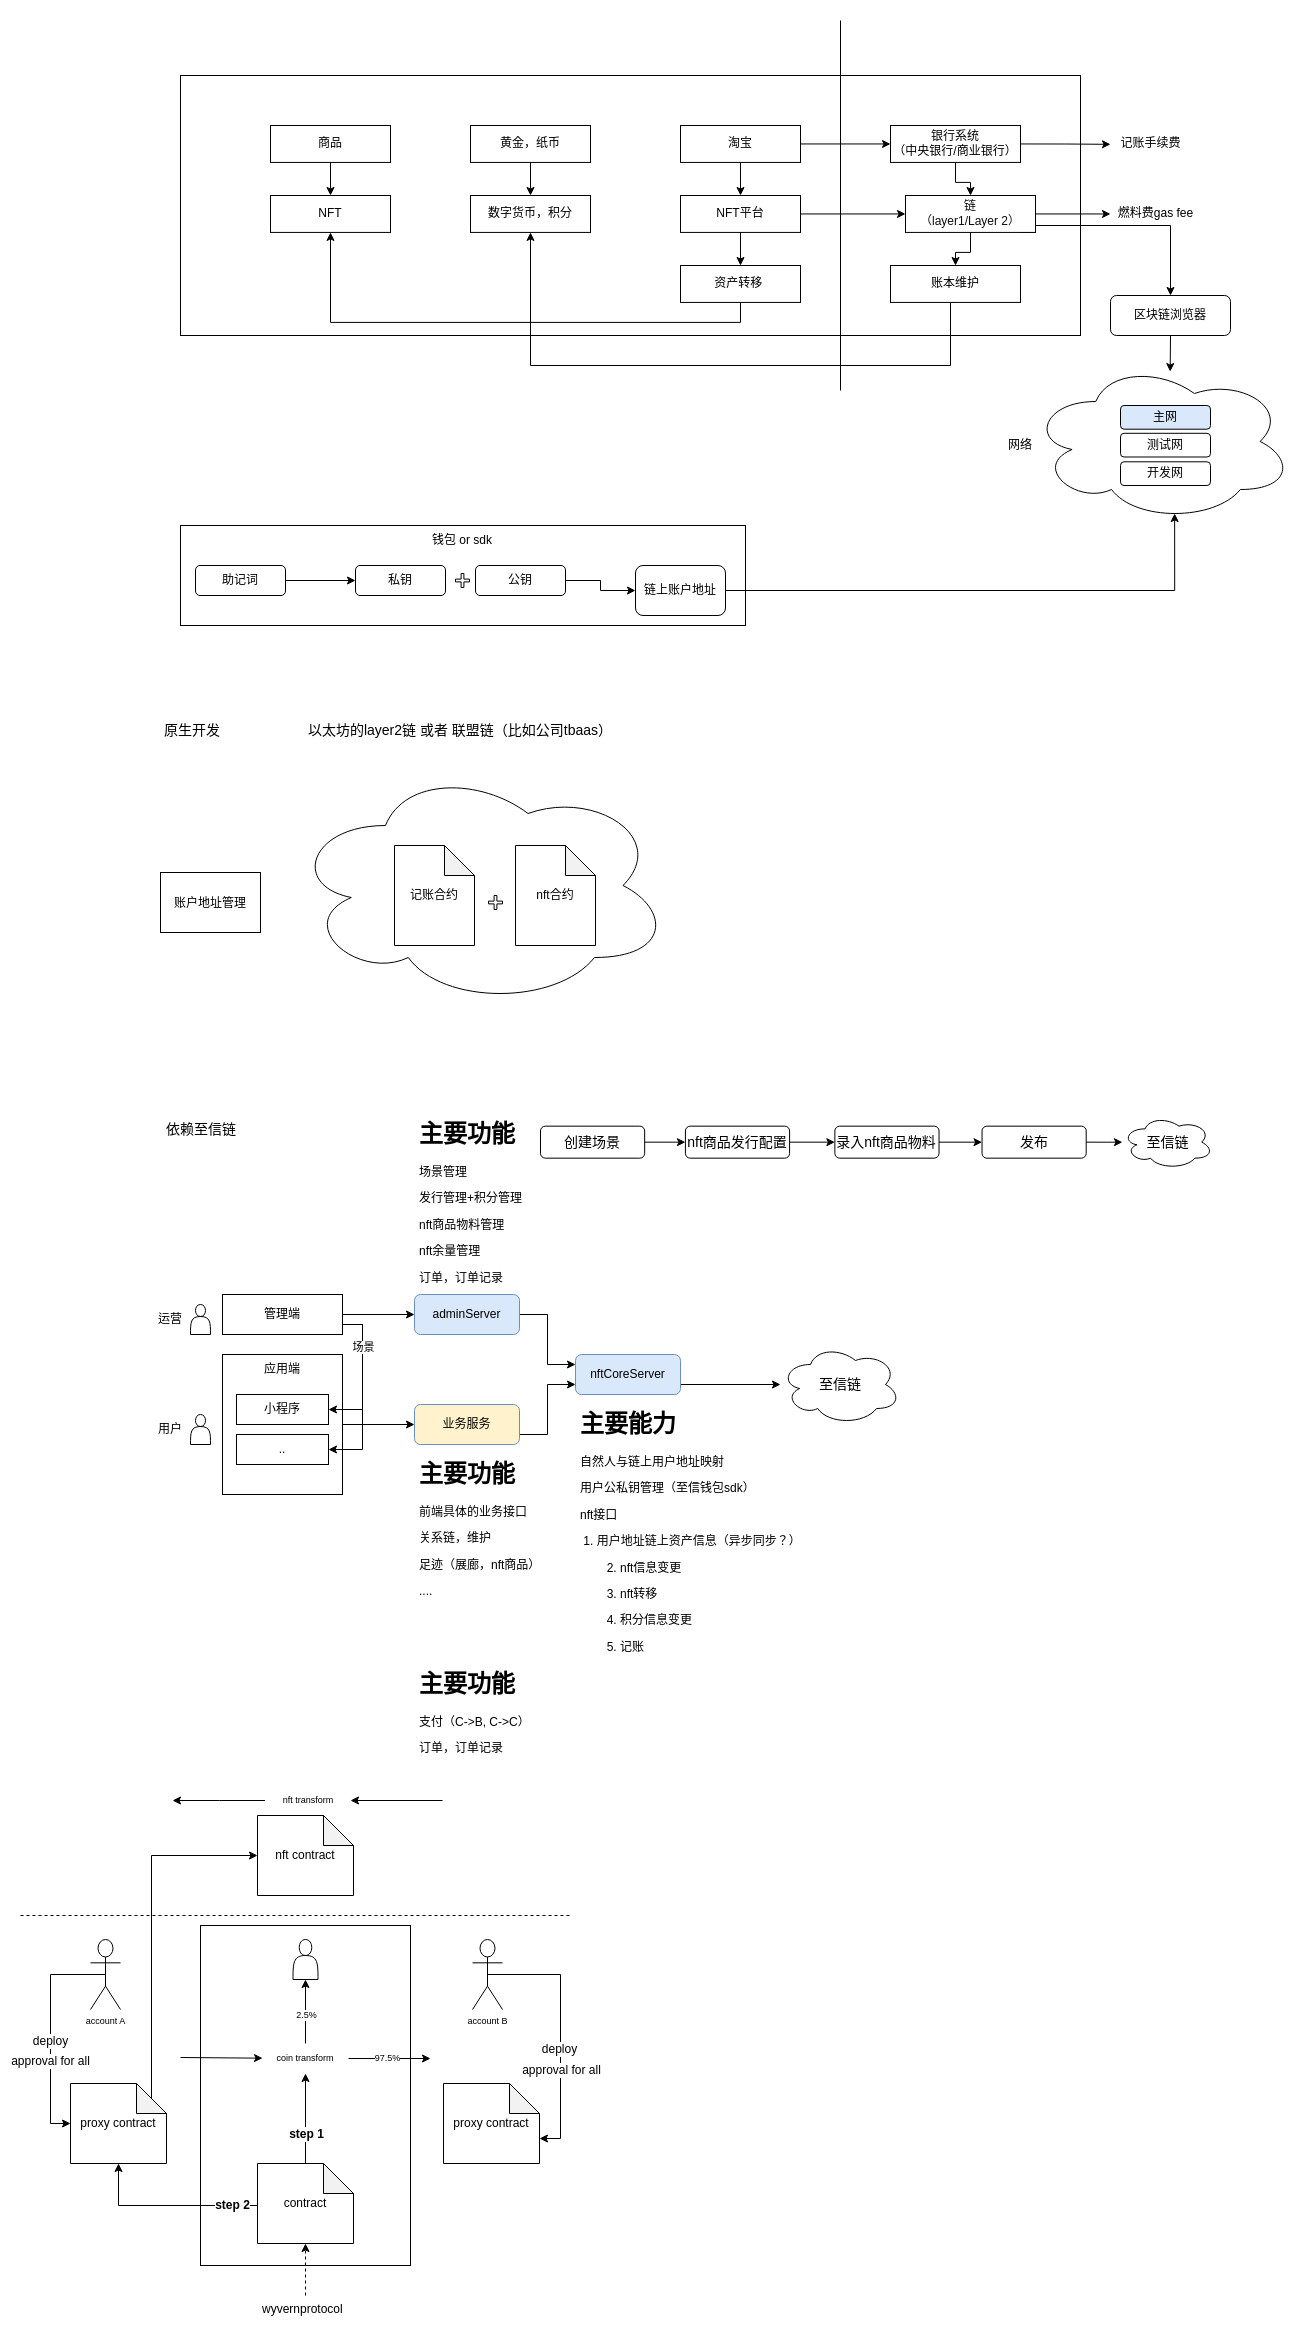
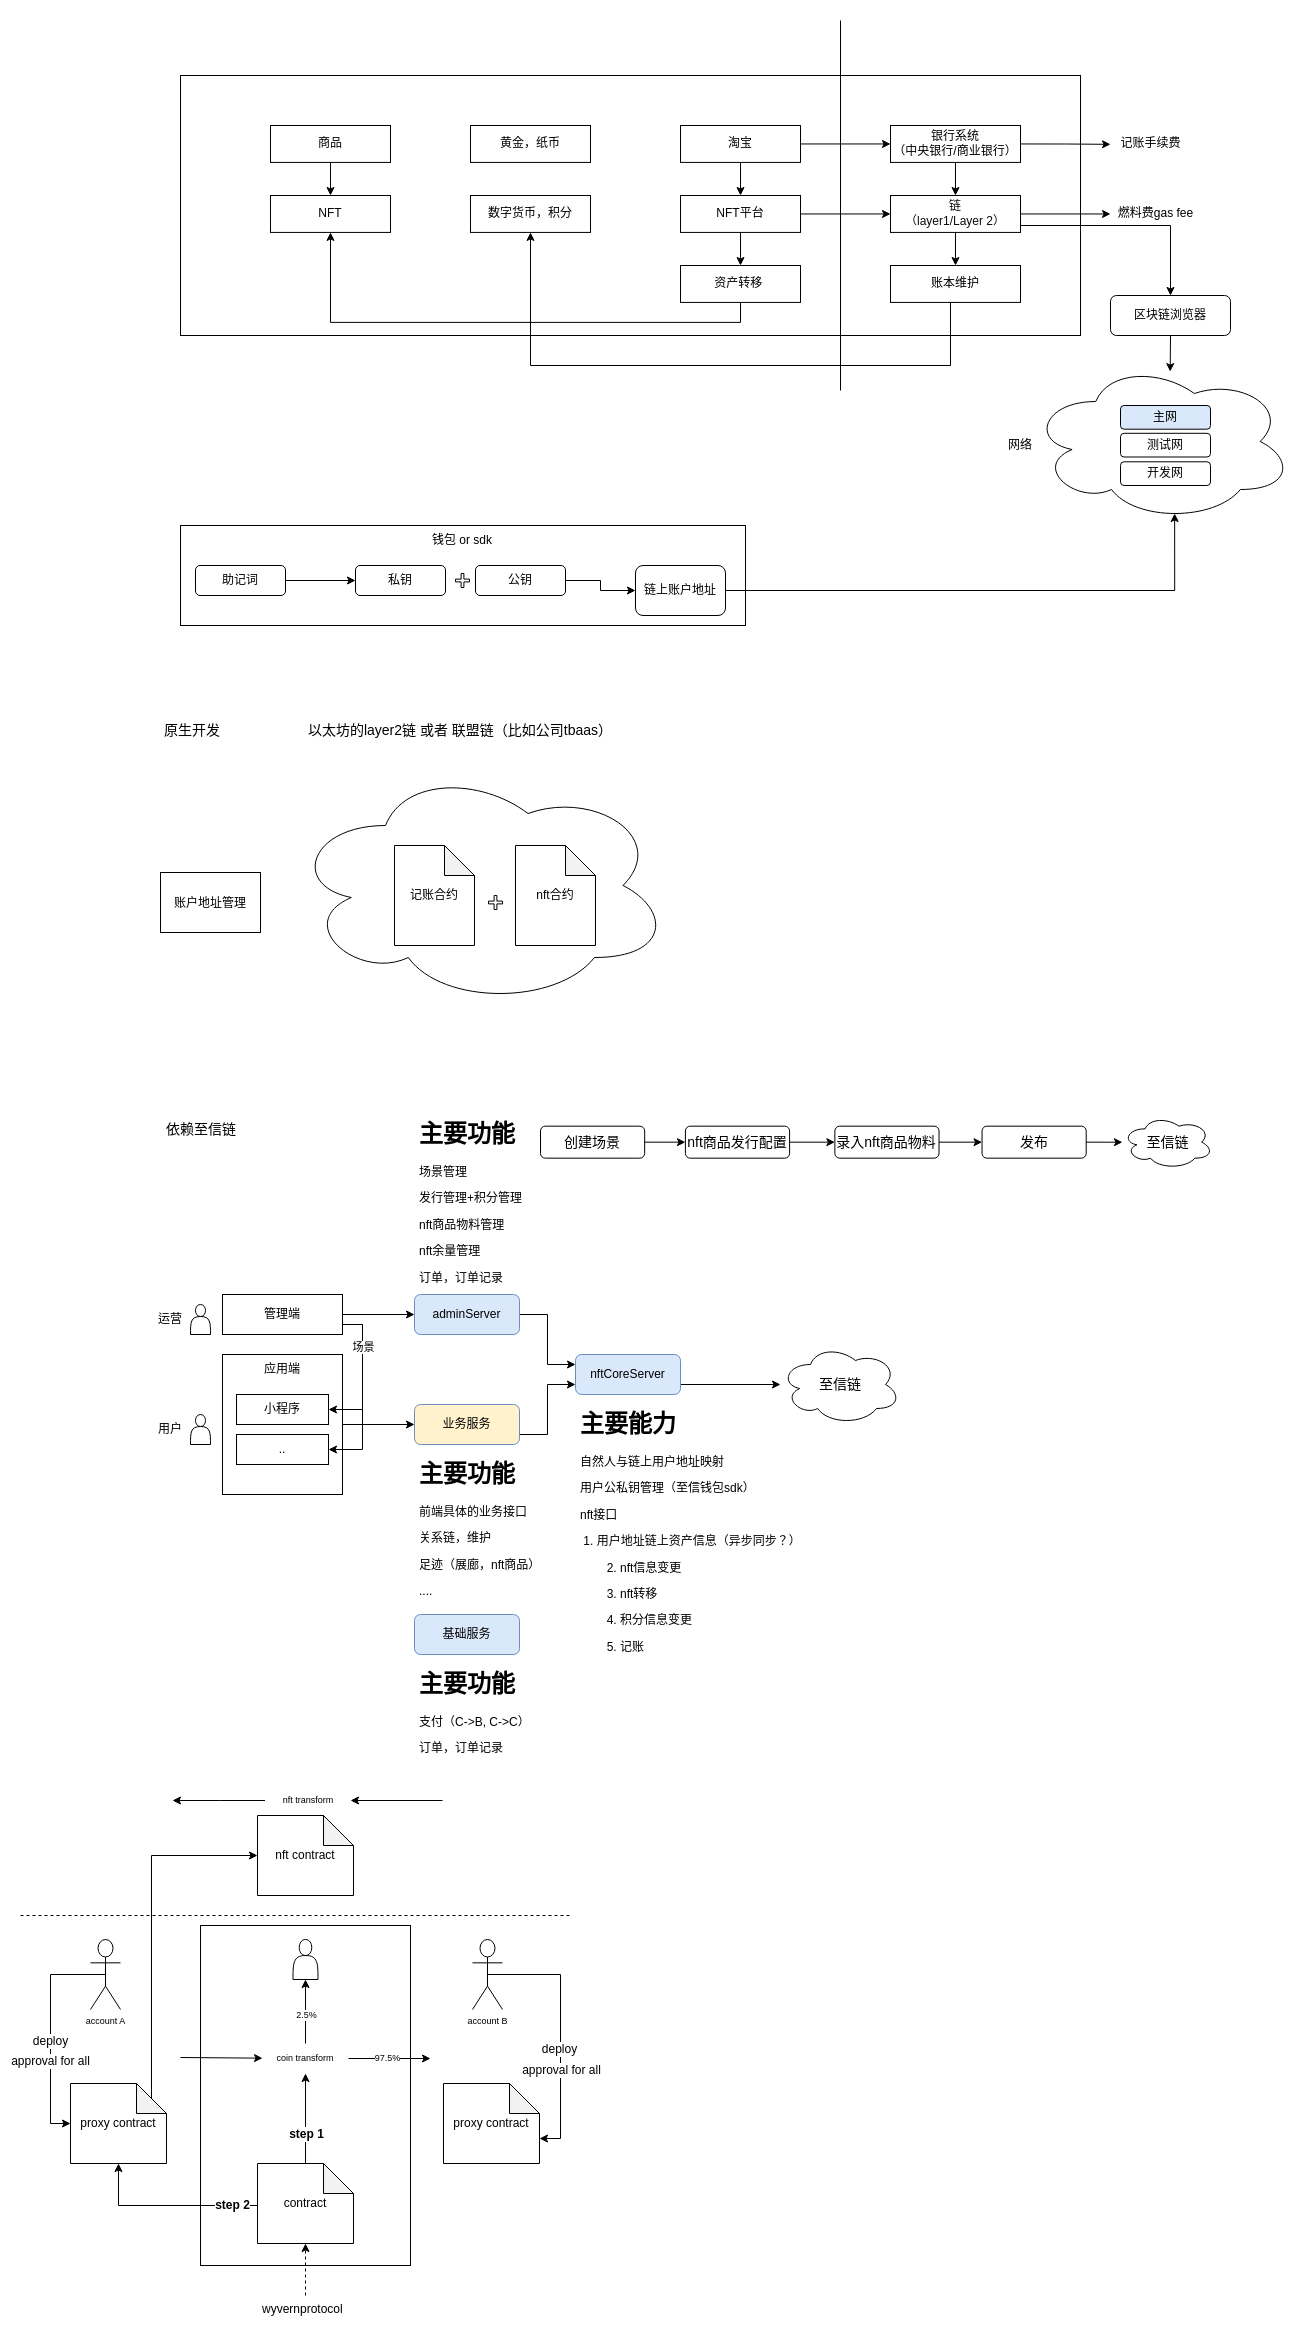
(531, 182) -> none
(971, 214) -> (956, 214)
none -> (467, 1635)
